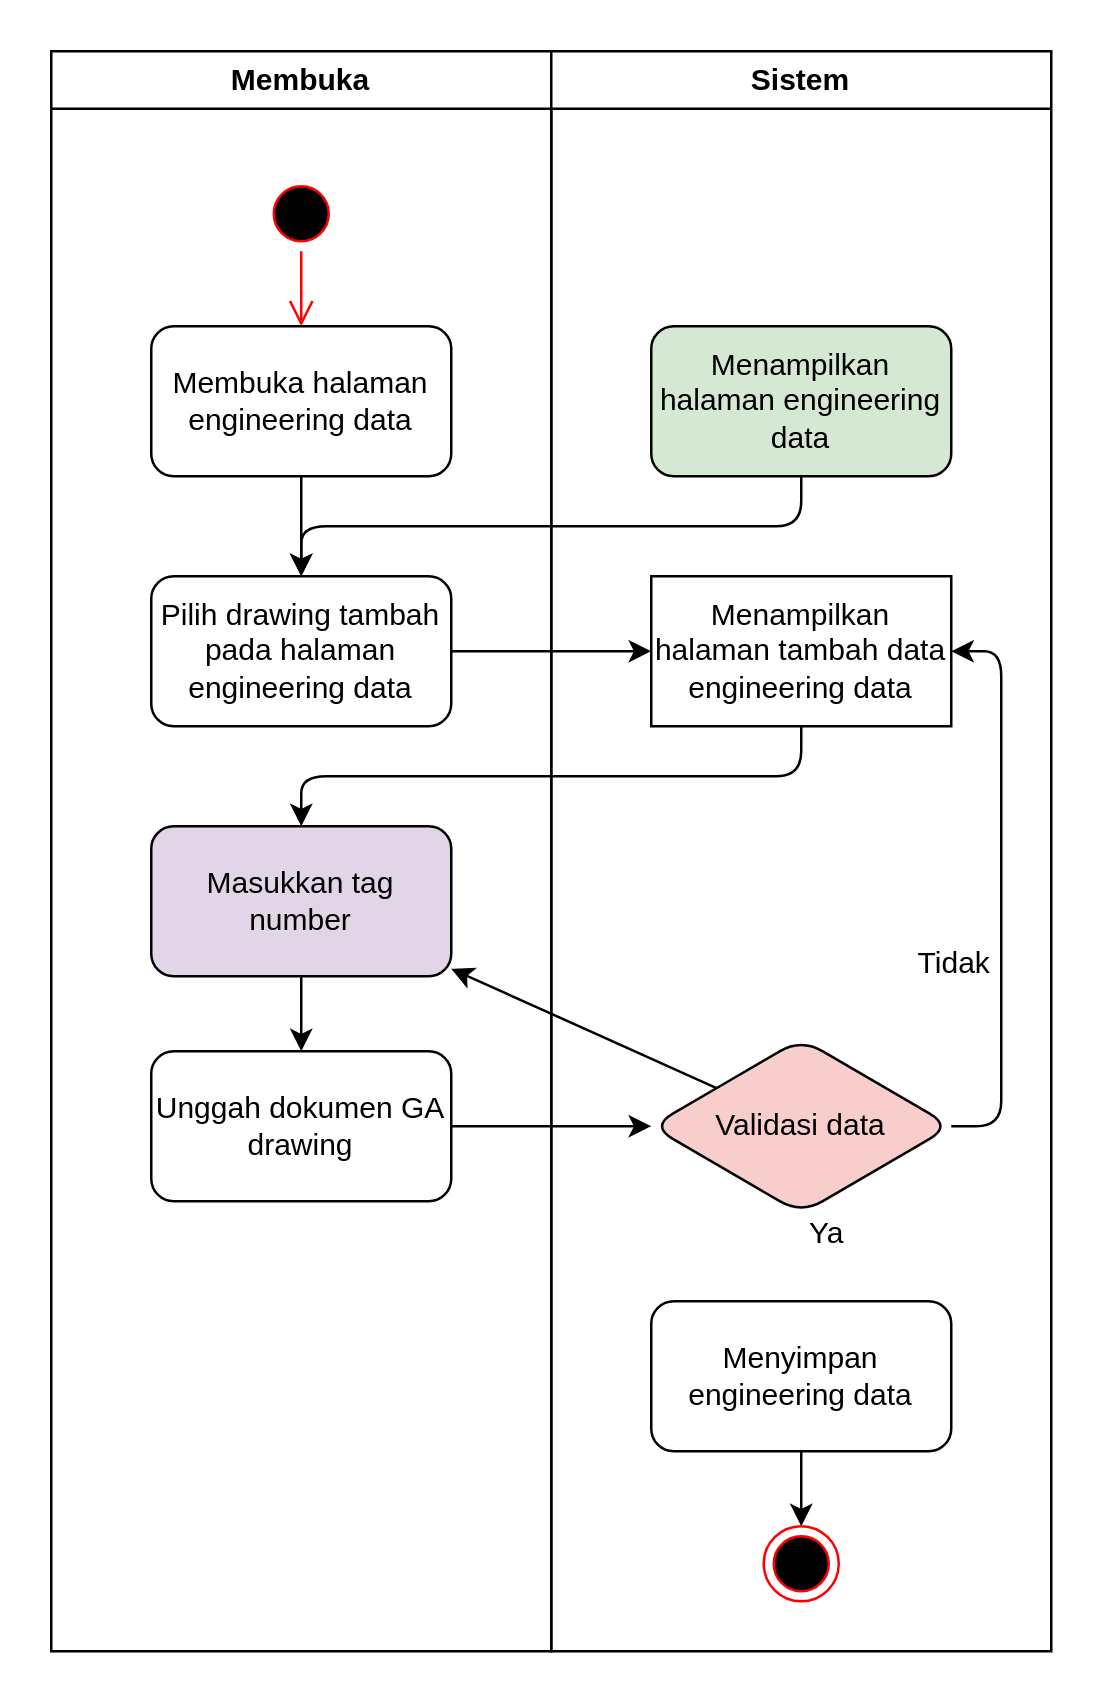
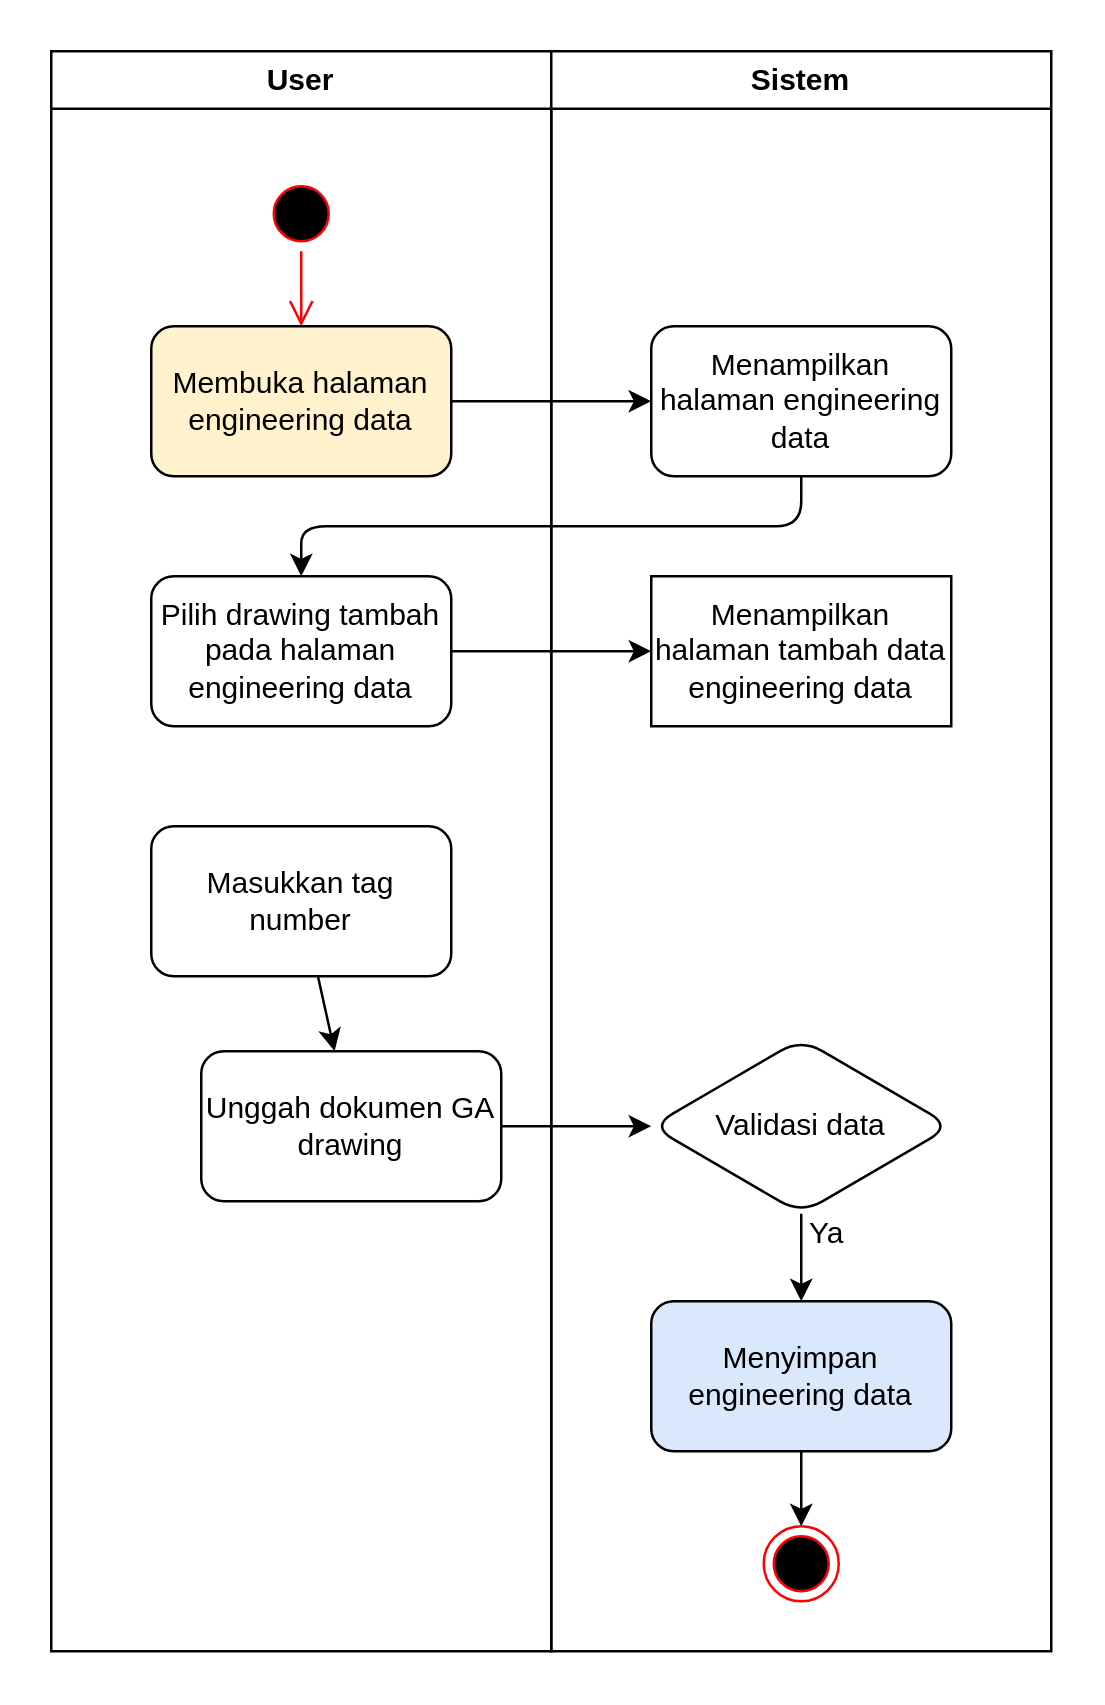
(301, 81) -> (301, 81)
(301, 401) -> (301, 401)
(801, 401) -> (801, 401)
(301, 504) -> (498, 401)
(696, 776) -> none
(1001, 896) -> none
(301, 901) -> (301, 901)
(954, 964) -> none
(636, 1052) -> (801, 1249)
(301, 1126) -> (351, 1126)
(801, 1126) -> (801, 1126)
(801, 1376) -> (801, 1376)
